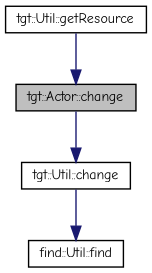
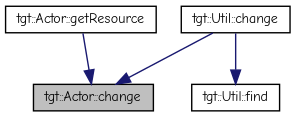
(76, 20) -> (81, 20)
(76, 130) -> (171, 55)
(76, 254) -> (236, 98)
